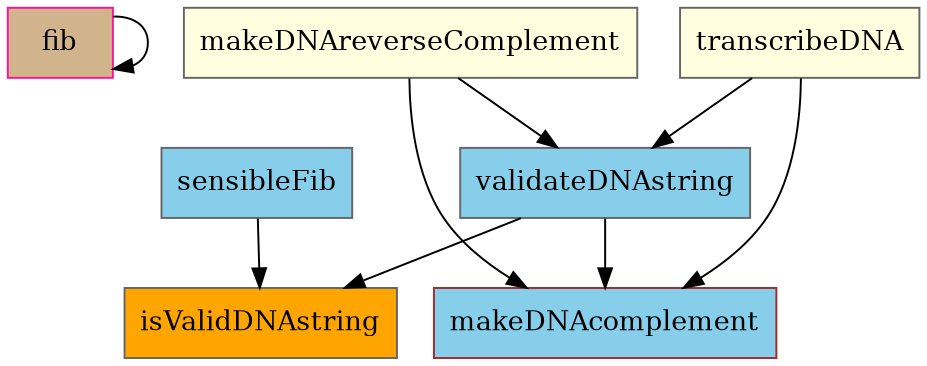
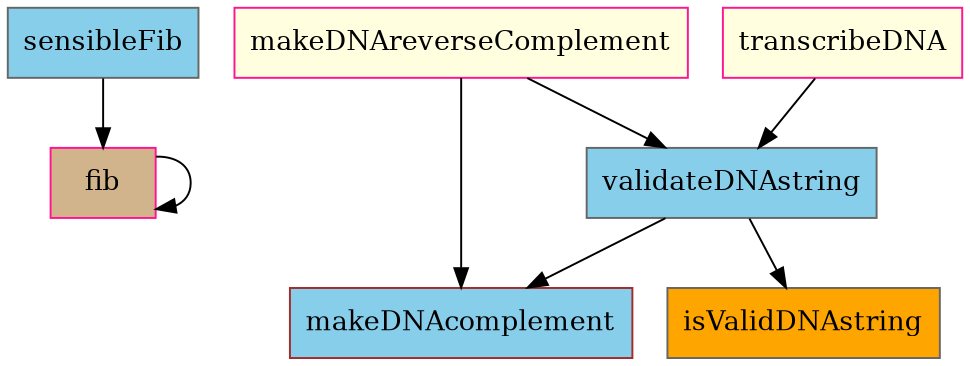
(411, 43) -> (461, 43)
(800, 43) -> (843, 43)
(780, 193) -> none
(259, 243) -> (103, 103)
